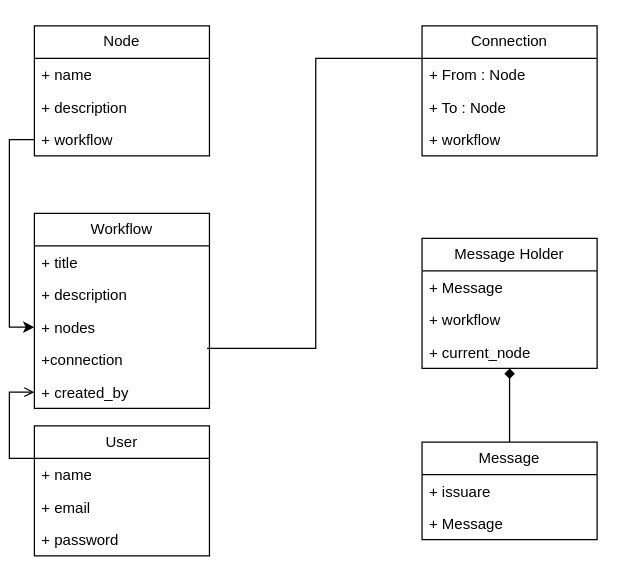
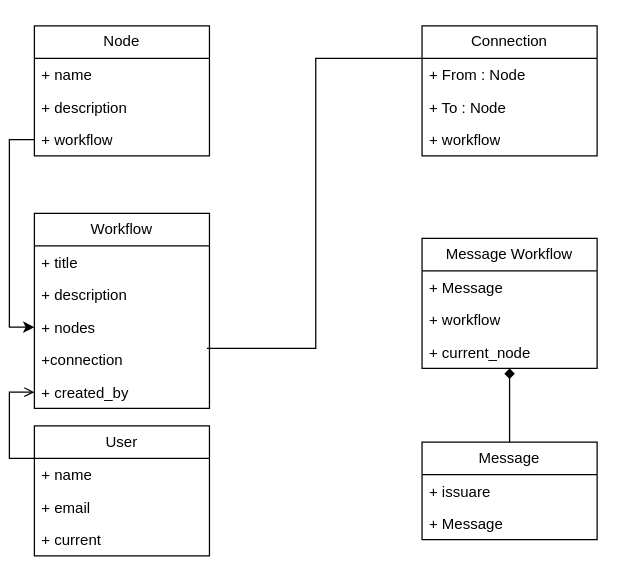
(509, 254) -> (509, 254)
(82, 541) -> (78, 541)
